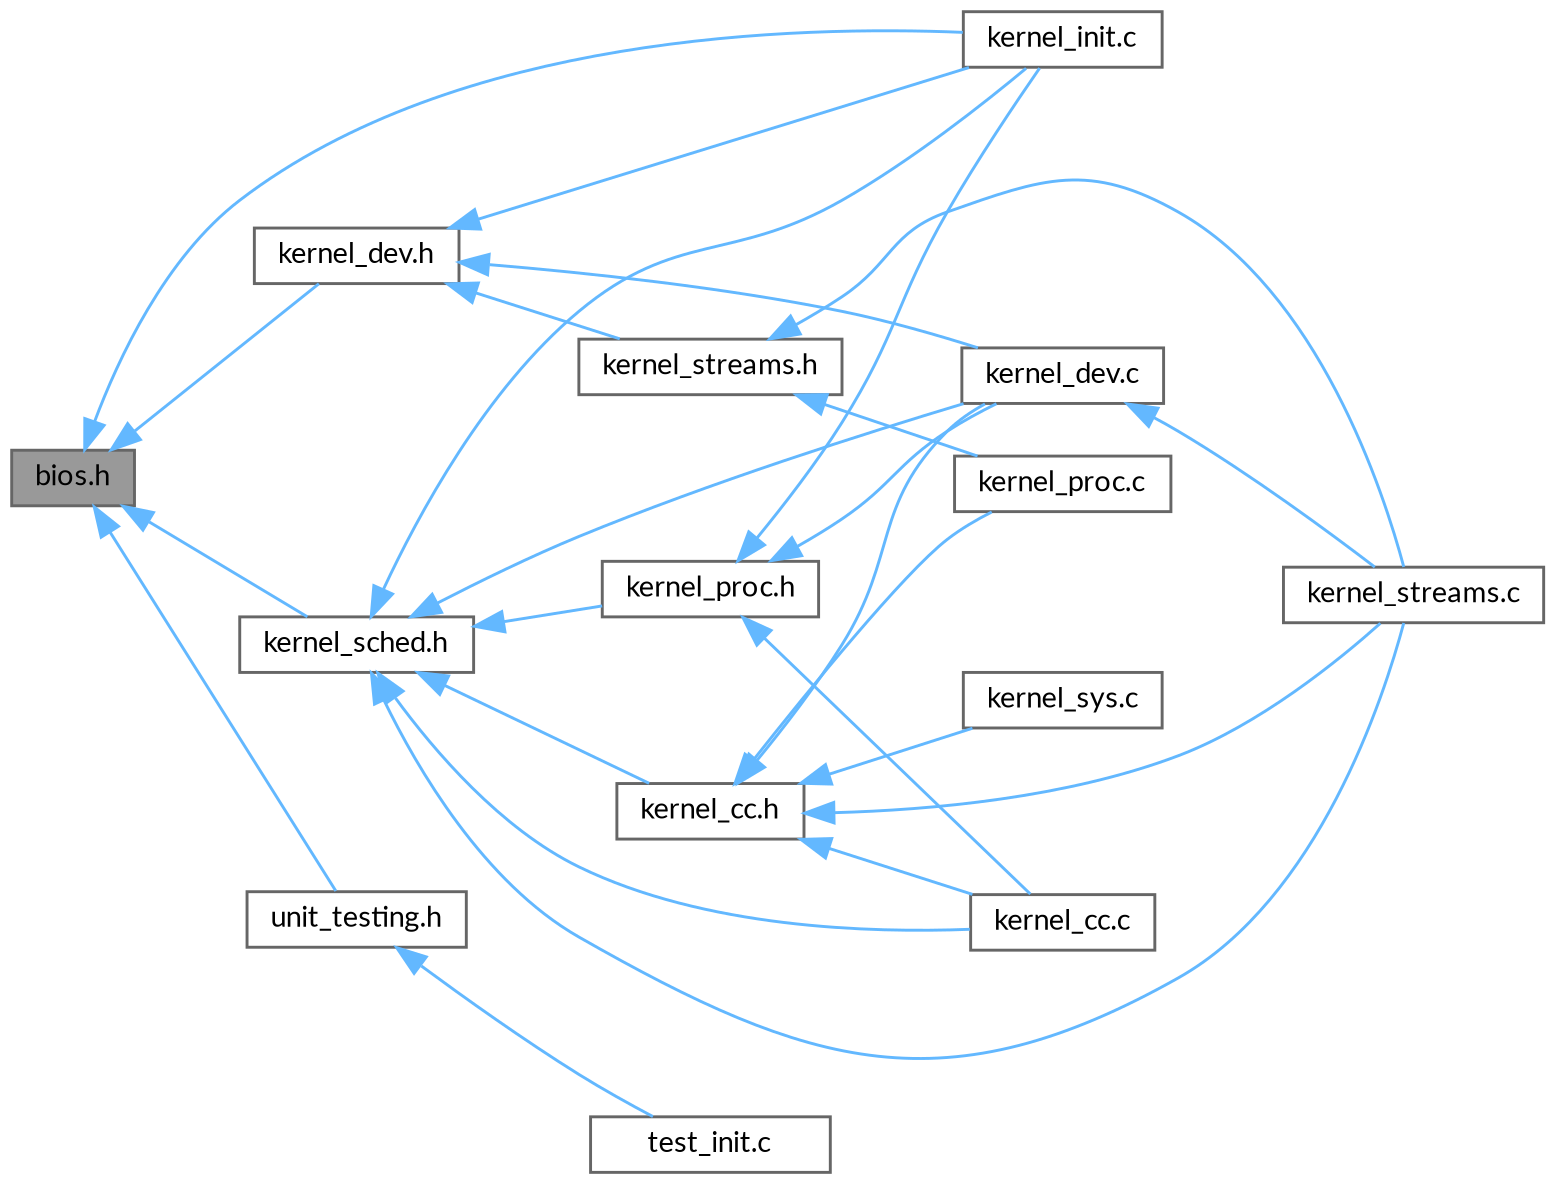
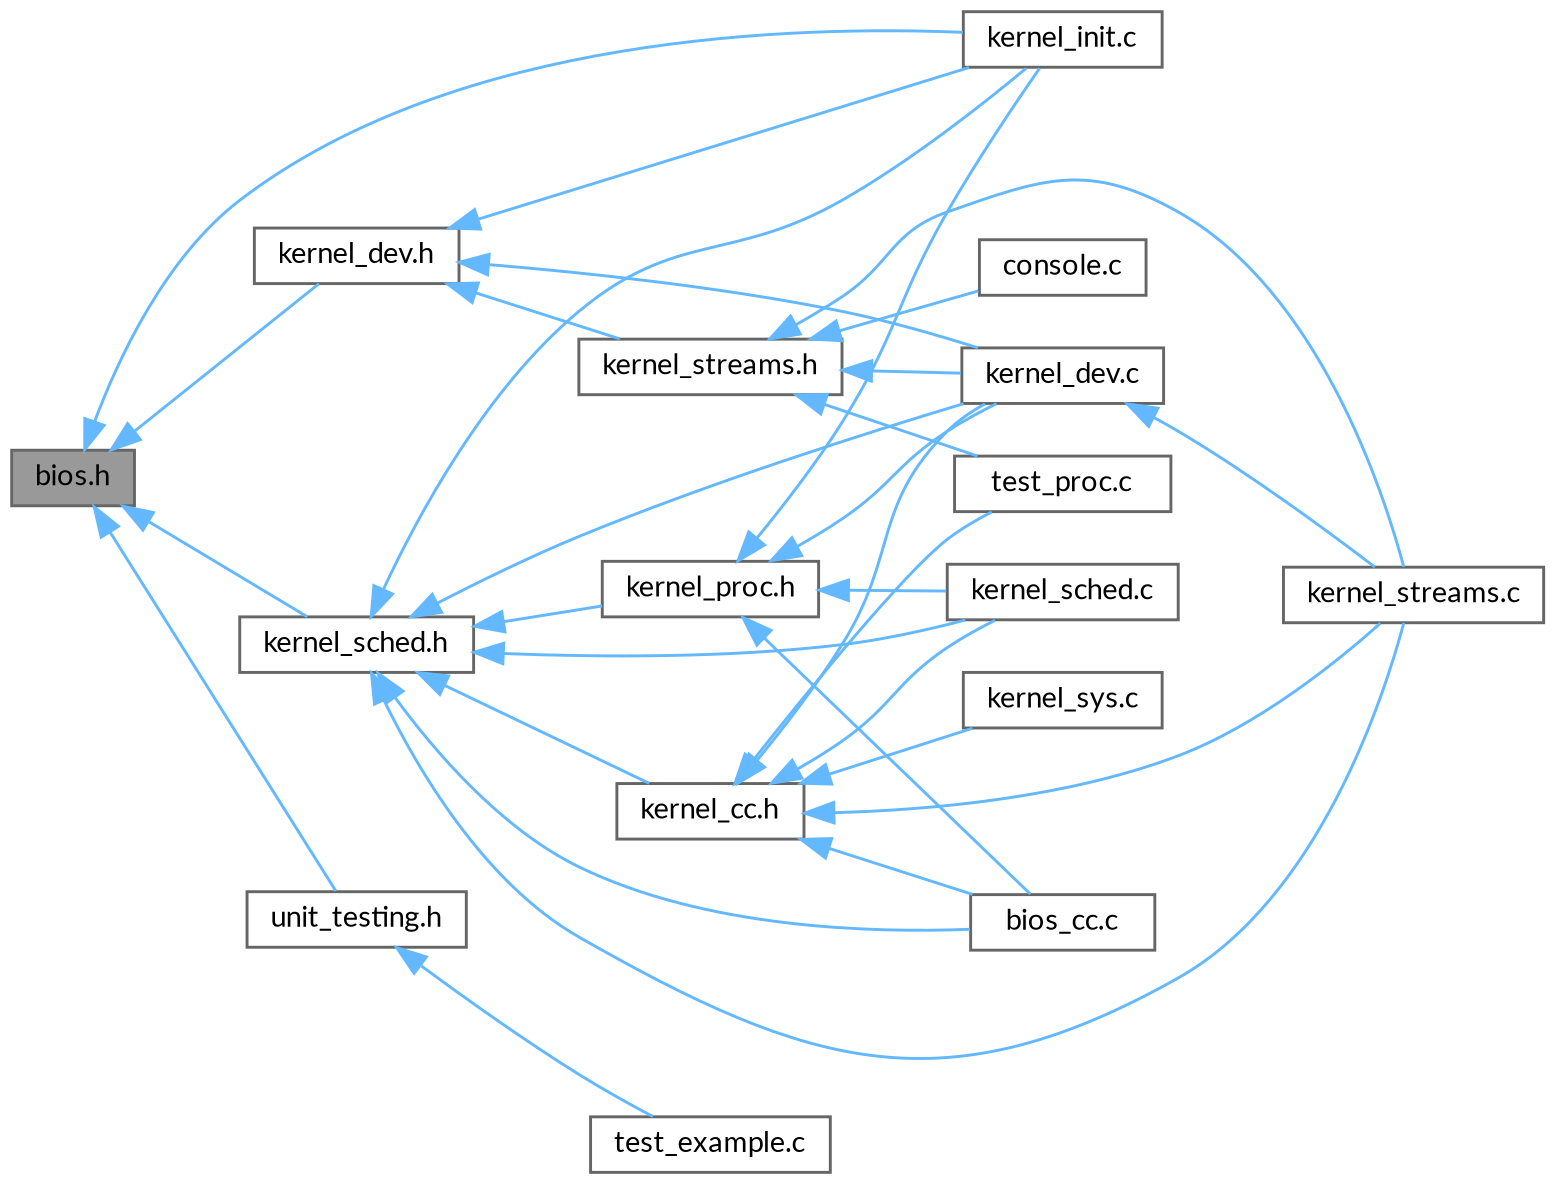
none -> (1063, 268)
none -> (917, 372)
(1063, 484) -> (1063, 484)
none -> (1063, 592)
(1063, 922) -> (1063, 922)
(710, 1145) -> (710, 1145)
